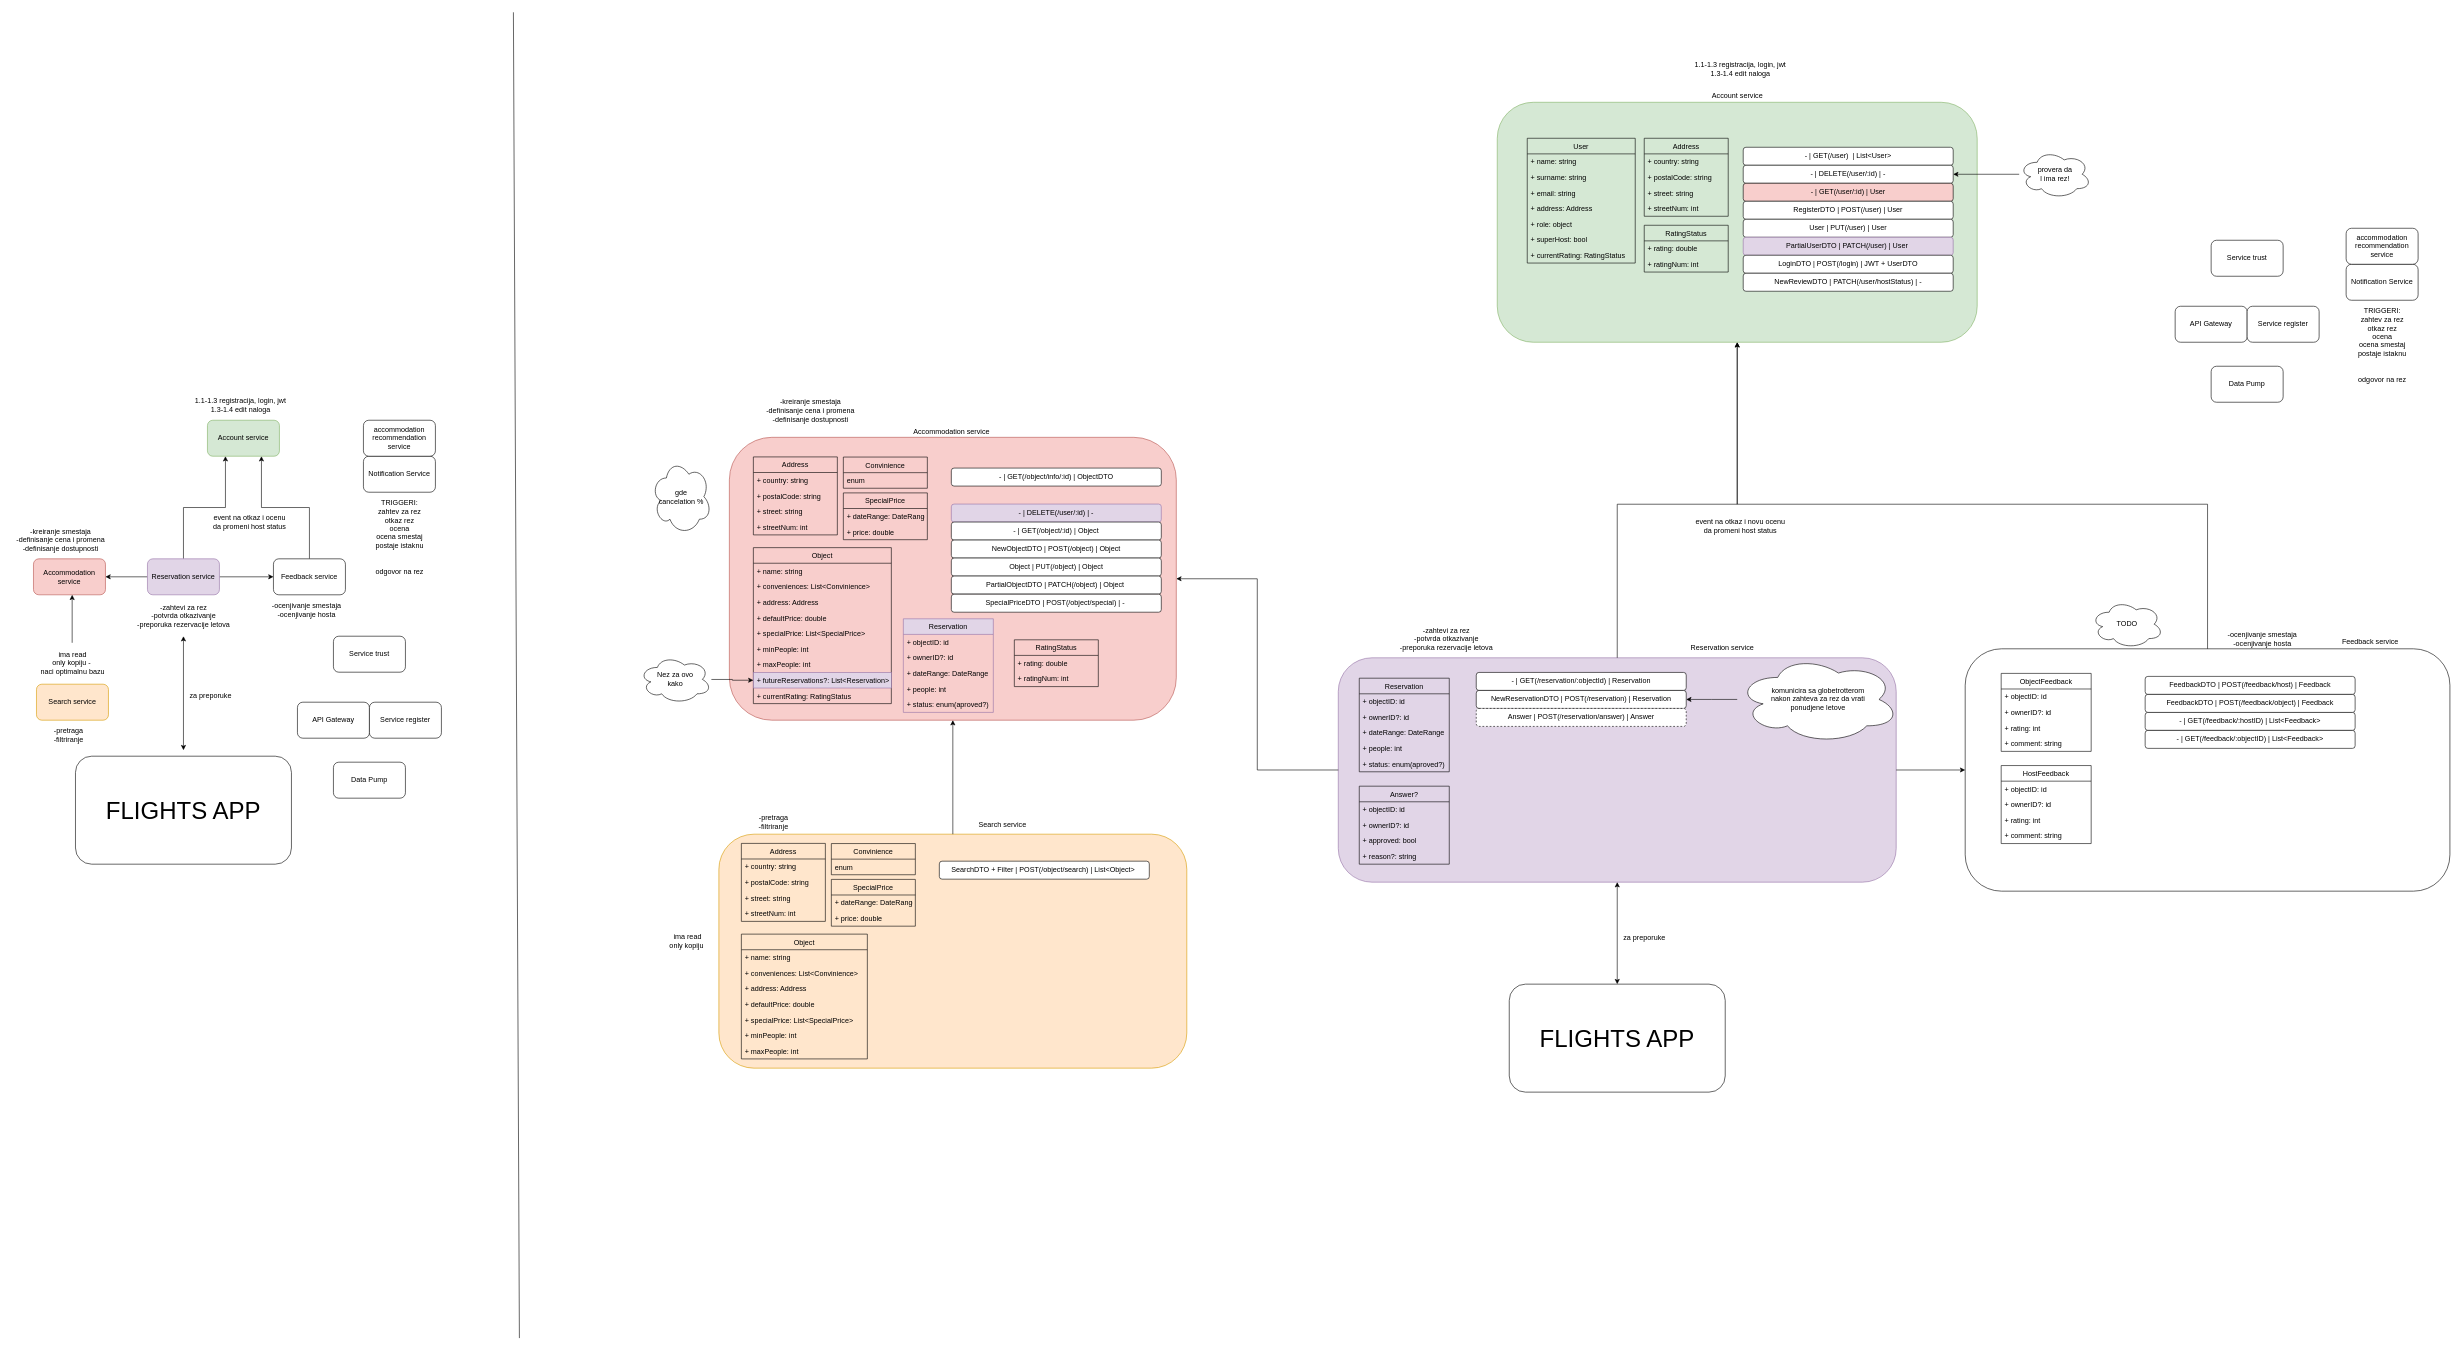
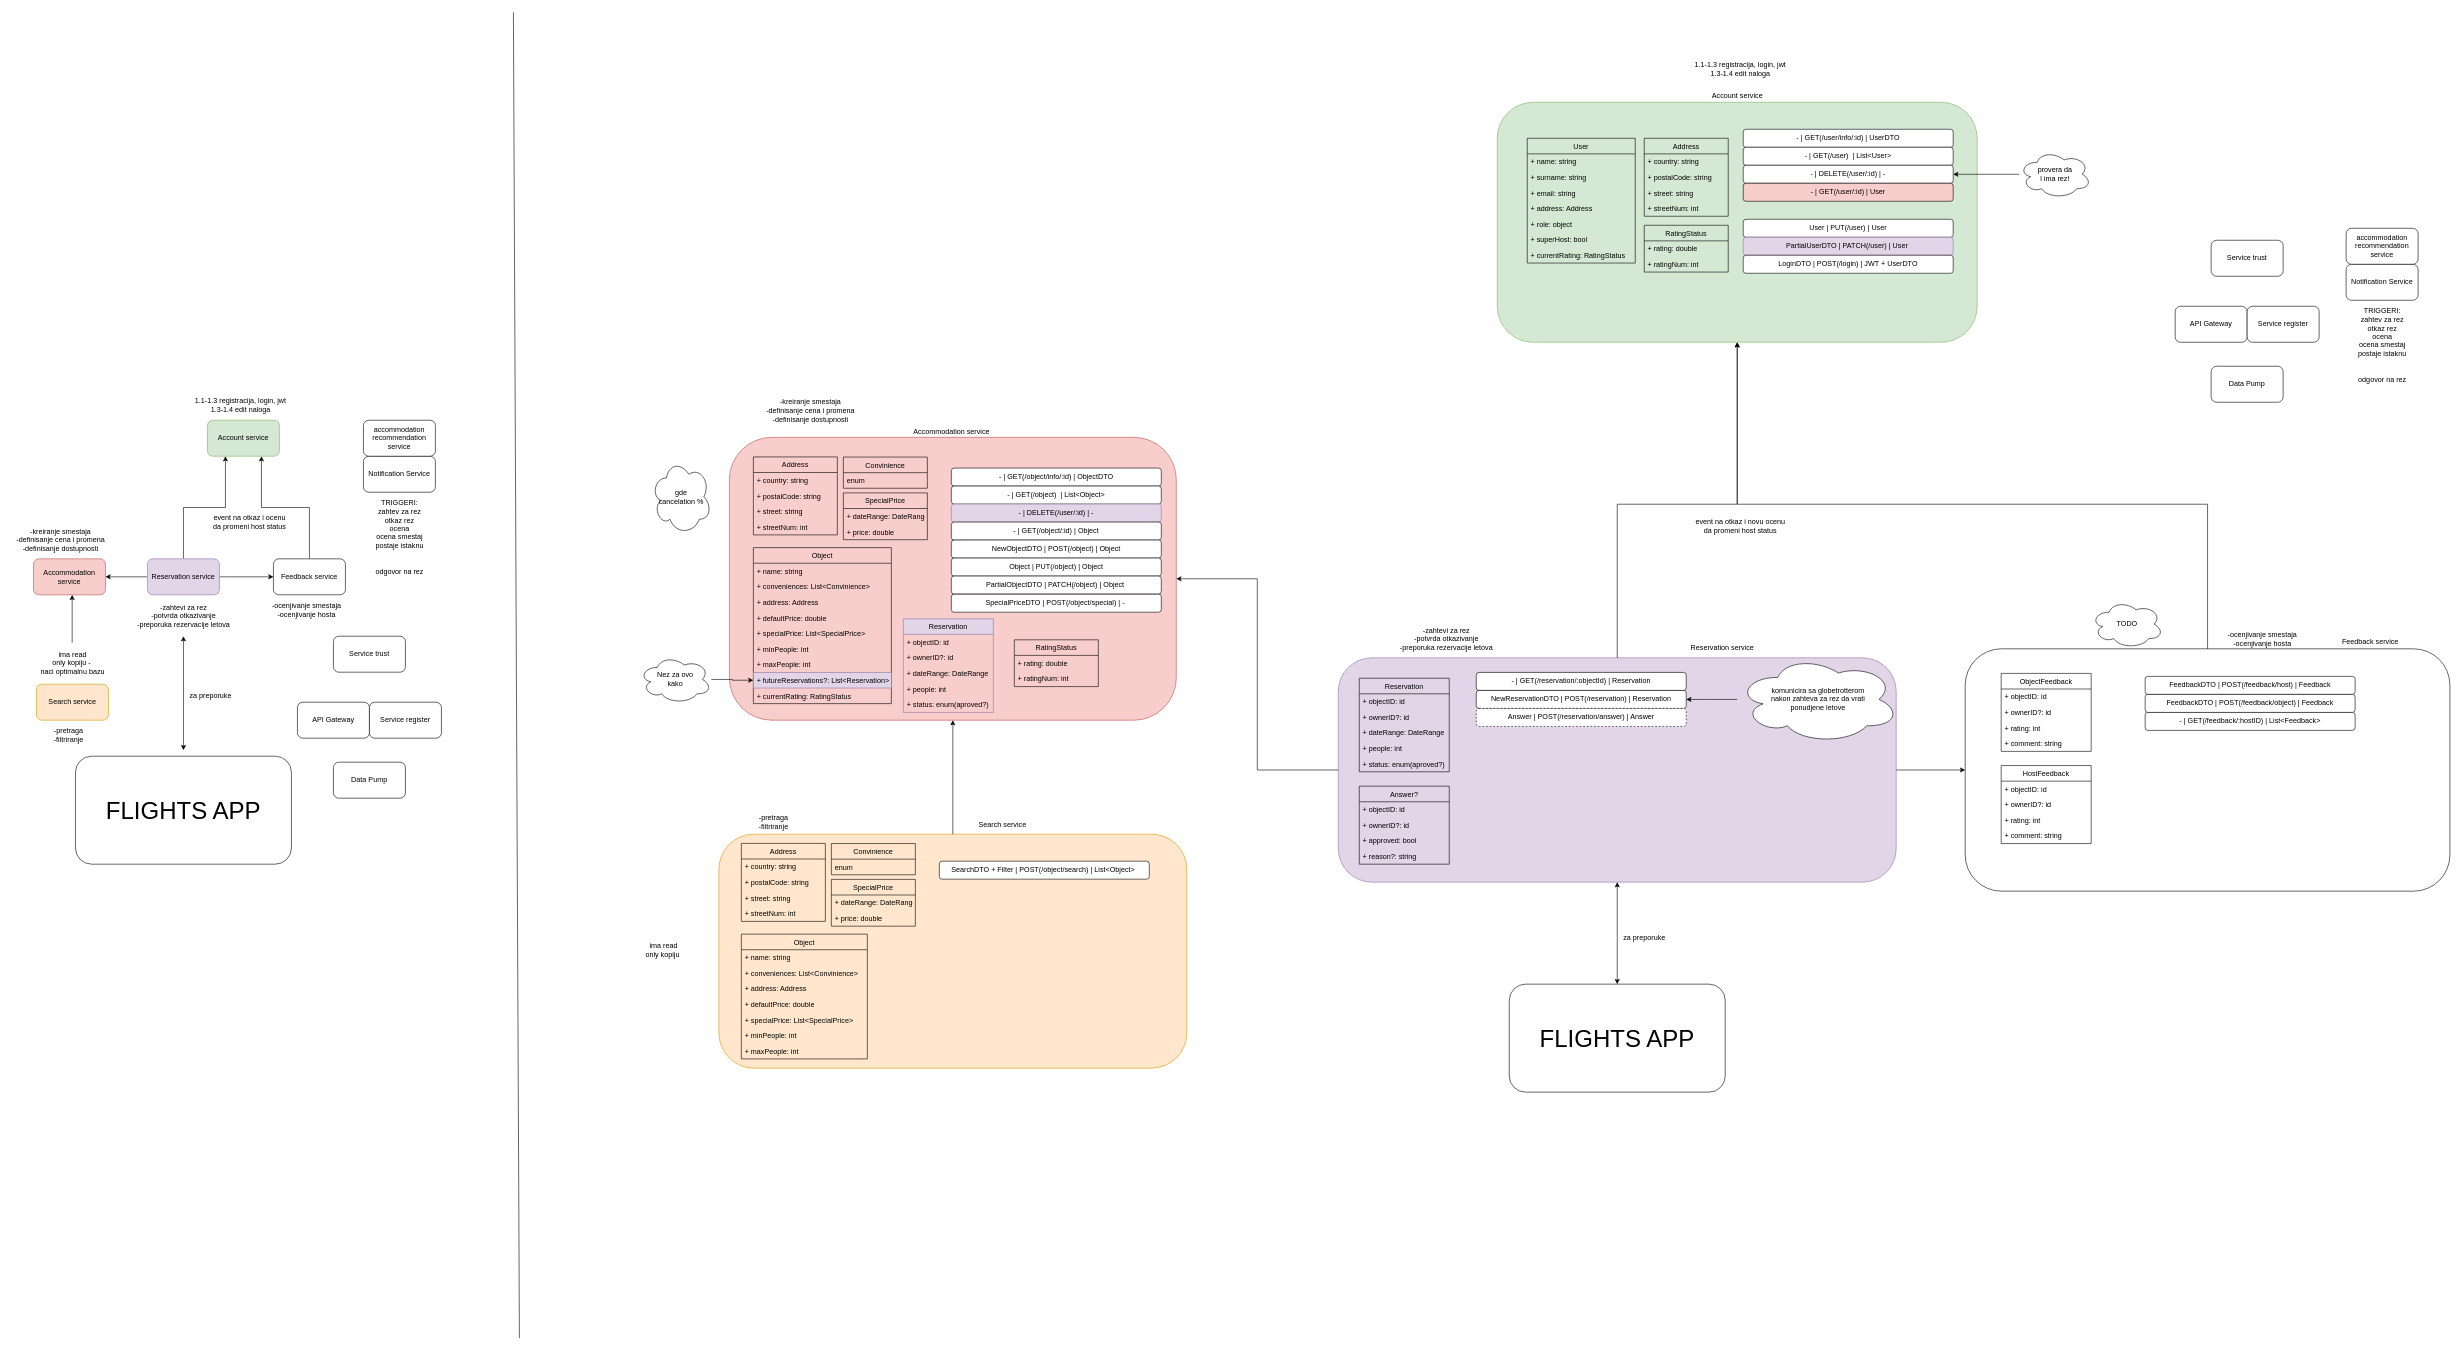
none -> (1848, 138)
(1848, 210) -> none
(1848, 282) -> none
none -> (1056, 495)
(2250, 740) -> none
(687, 941) -> (663, 950)
